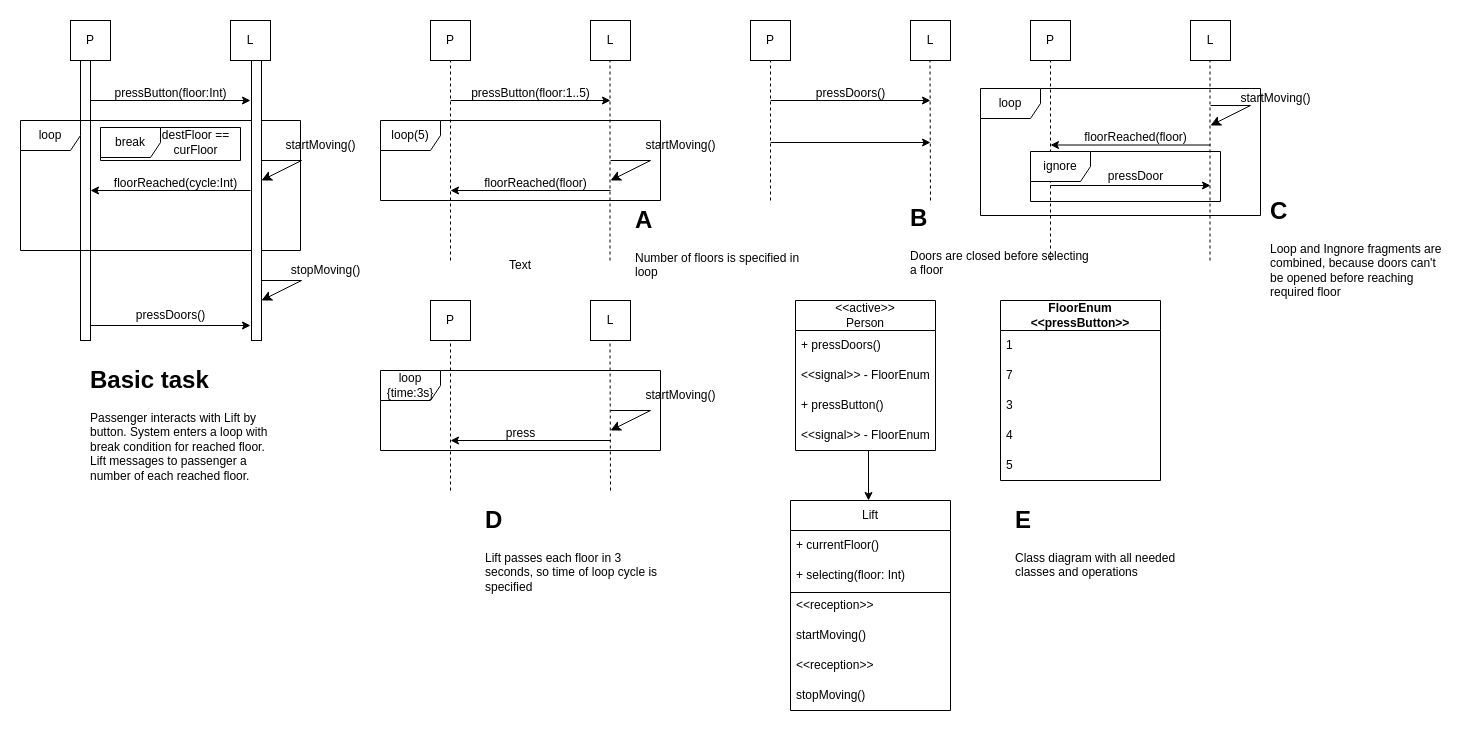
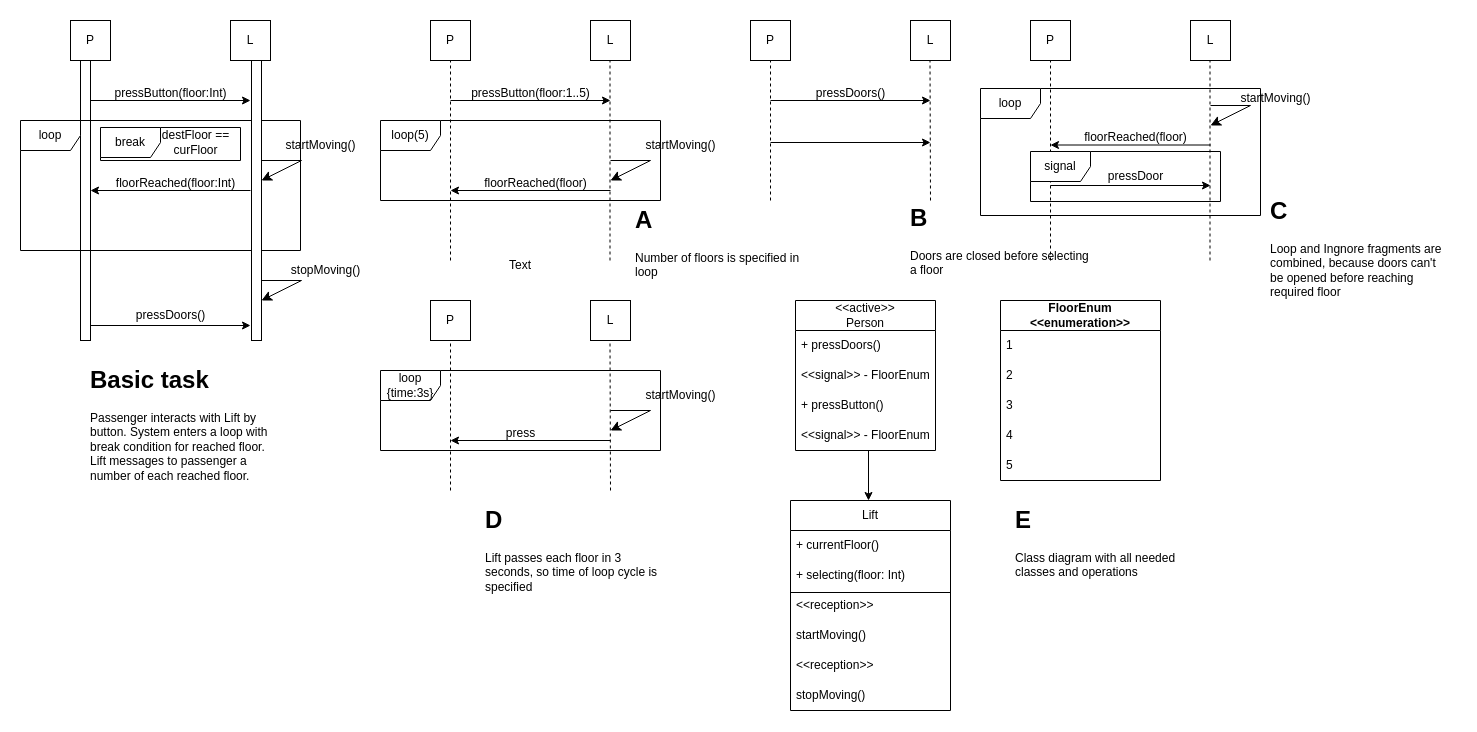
(1061, 167) -> (1061, 167)
(176, 184) -> (176, 184)
(1081, 316) -> (1081, 316)
(1010, 376) -> (1010, 376)
